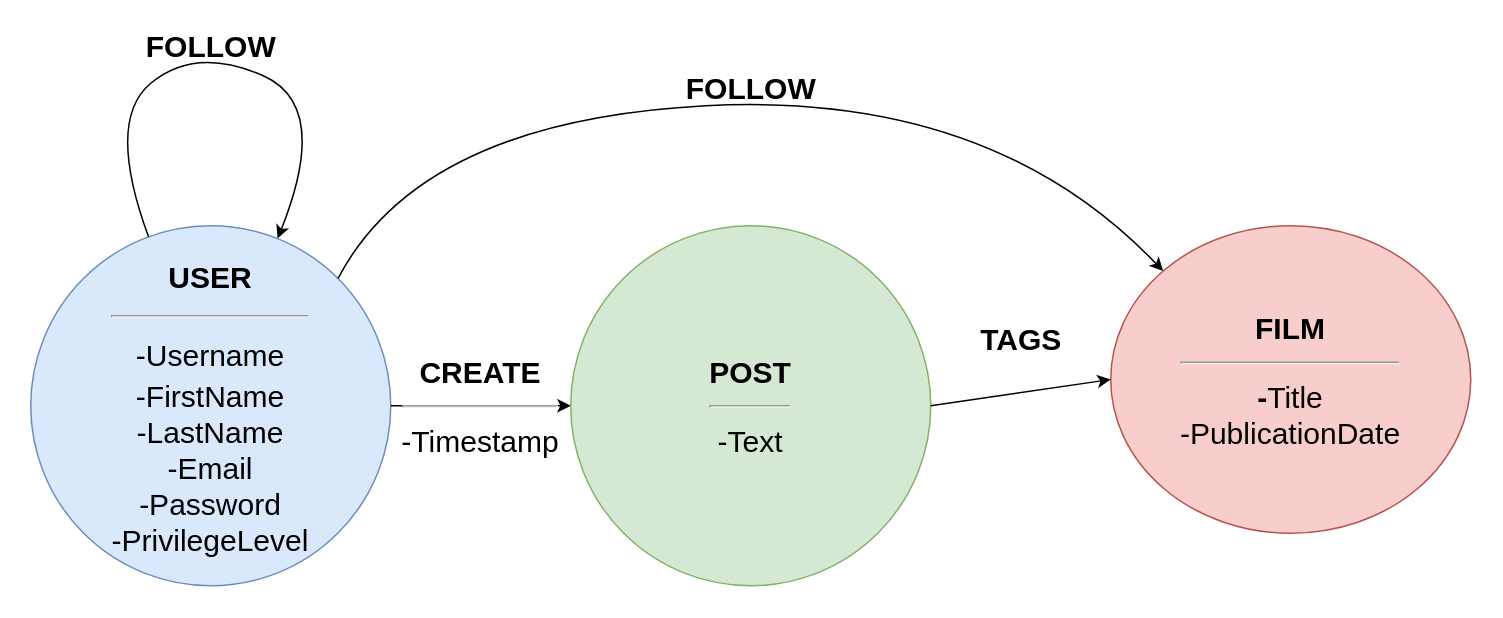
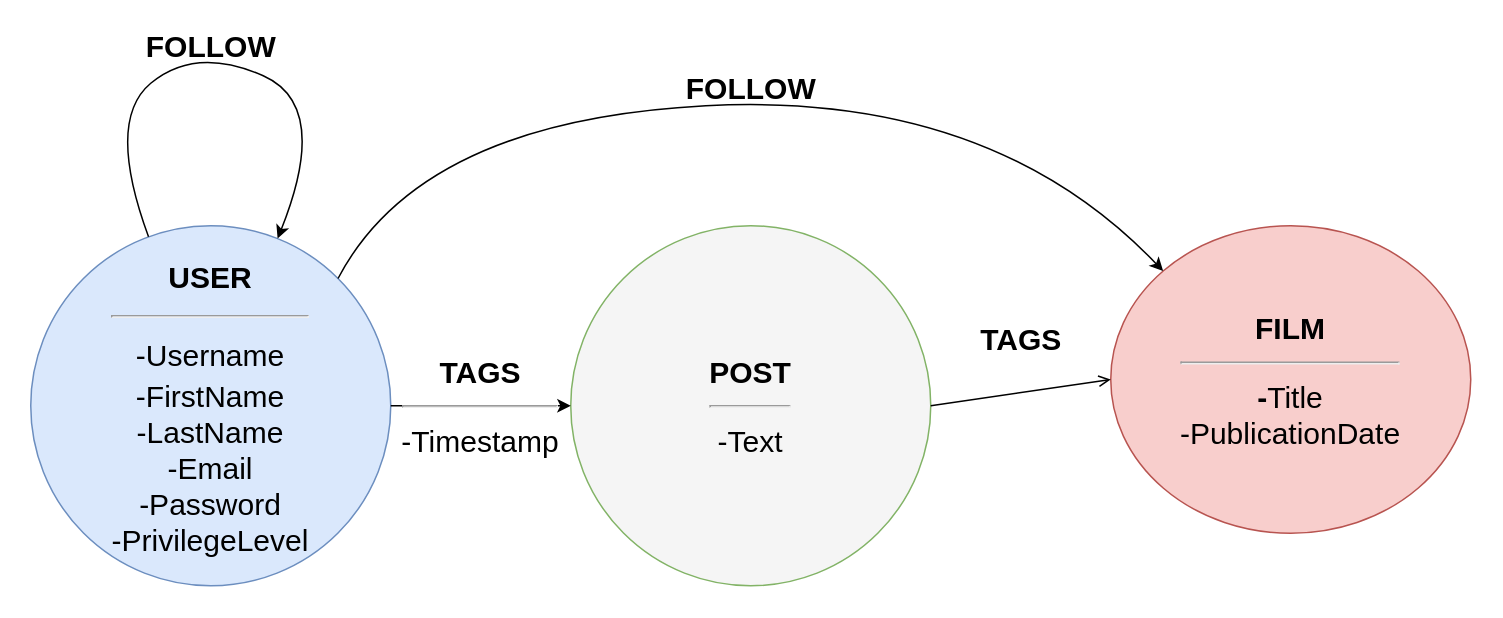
(1099, 381) -> (1101, 381)
(481, 406) -> (481, 406)
(751, 406) -> (751, 406)
